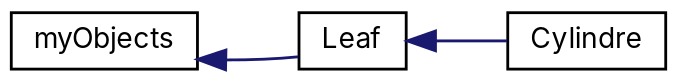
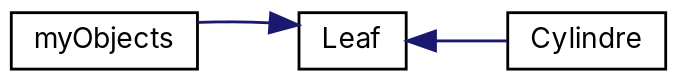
(262, 59) -> (233, 22)
